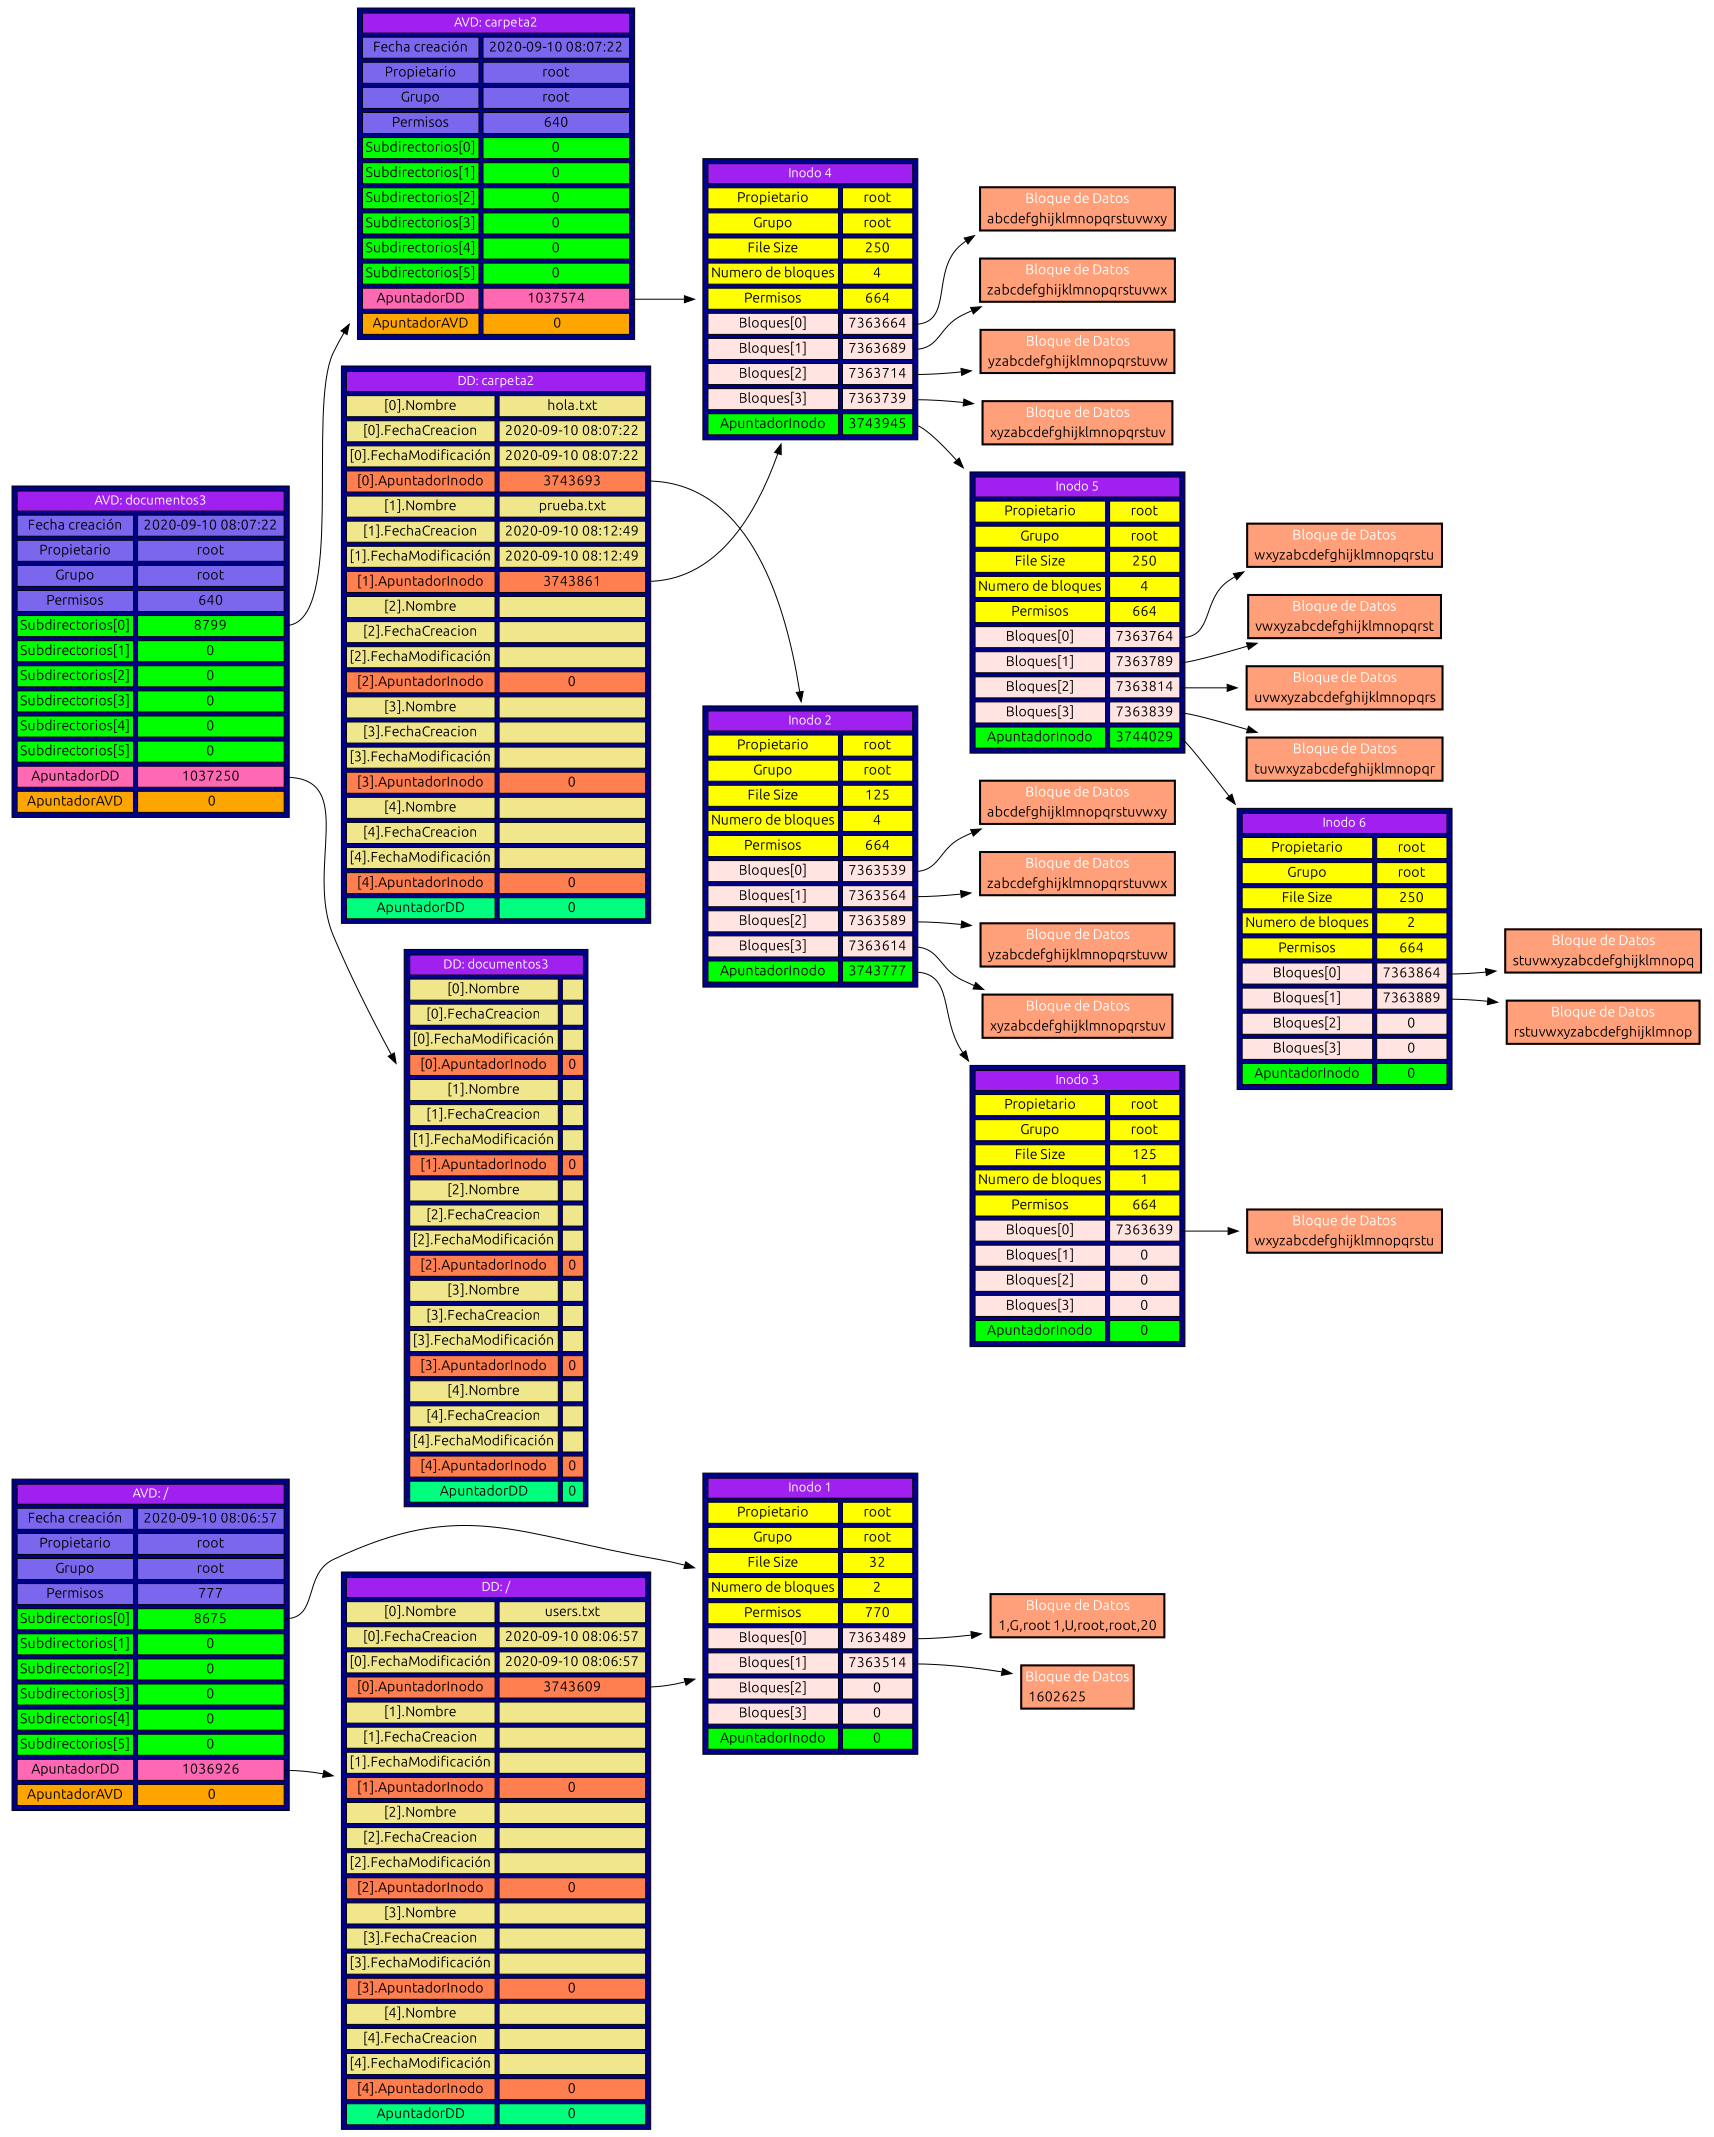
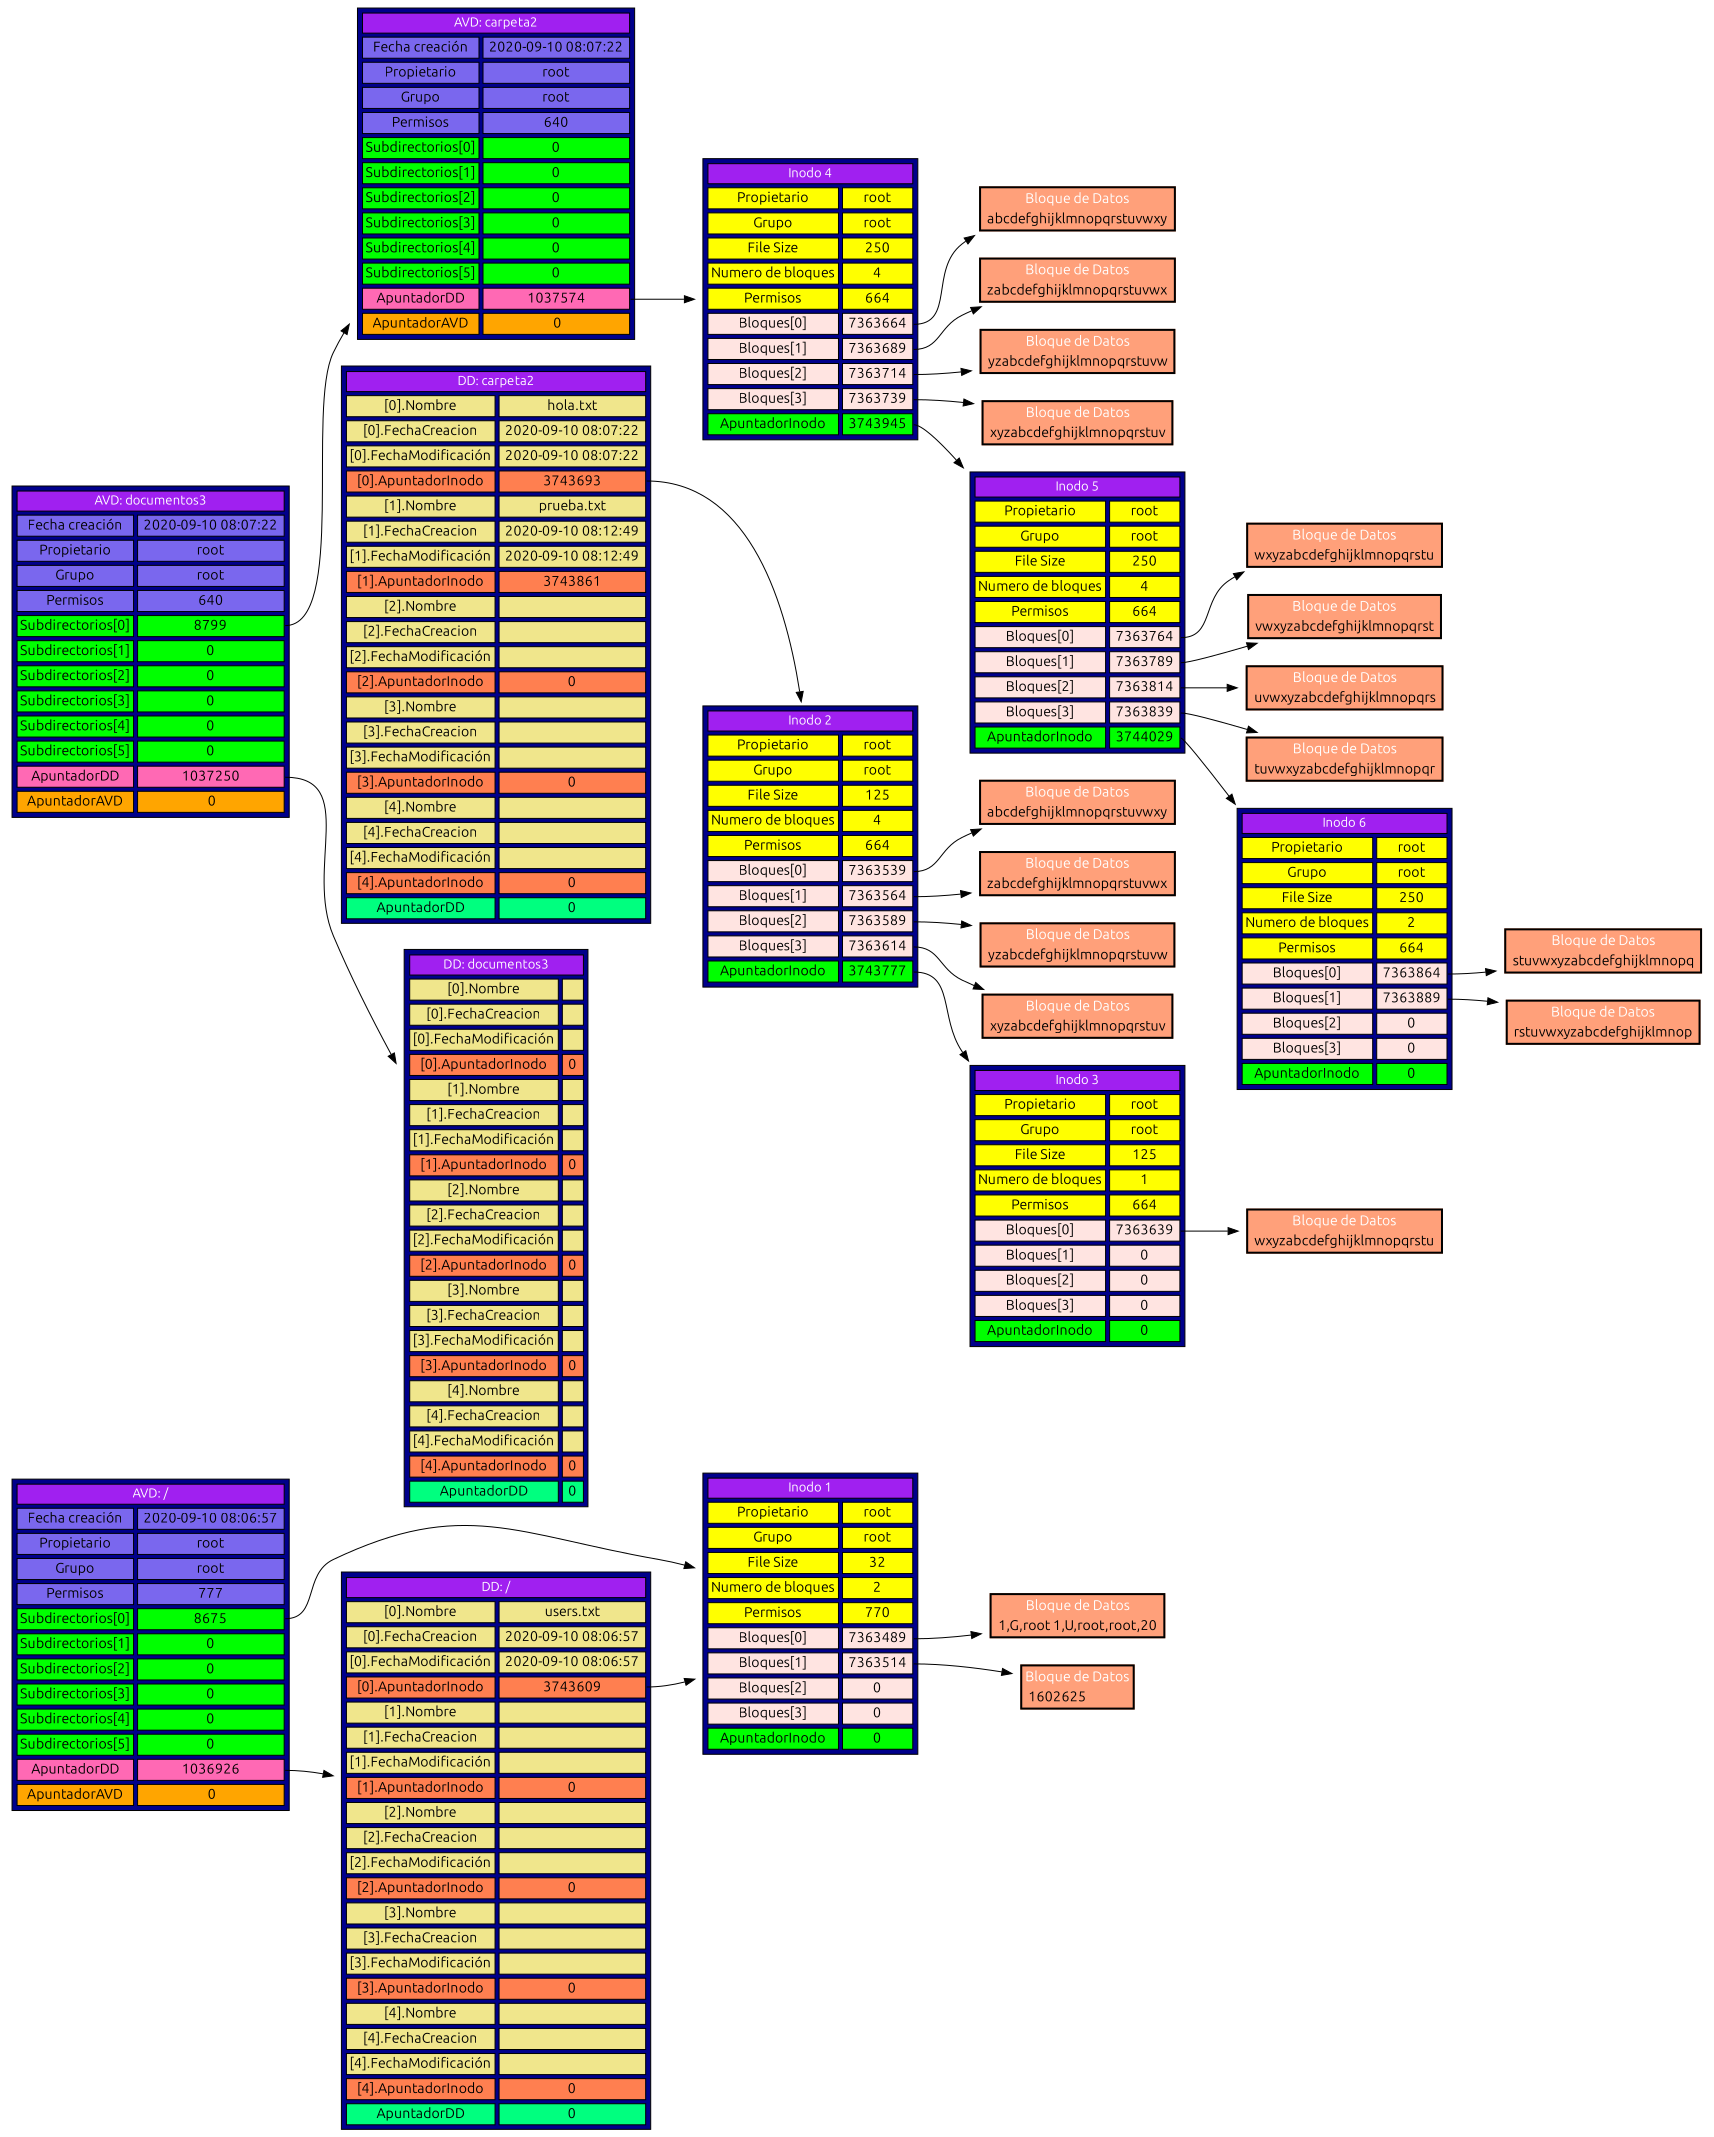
(731, 539) -> none
